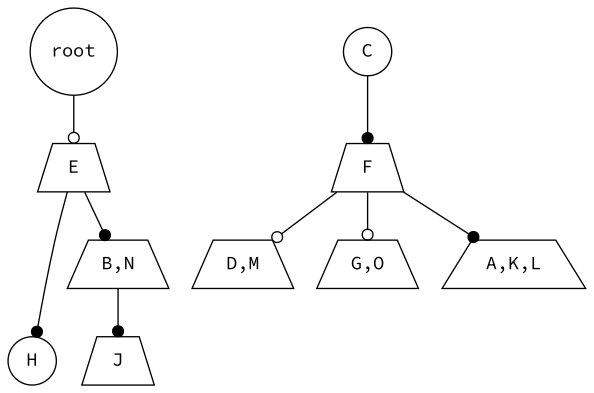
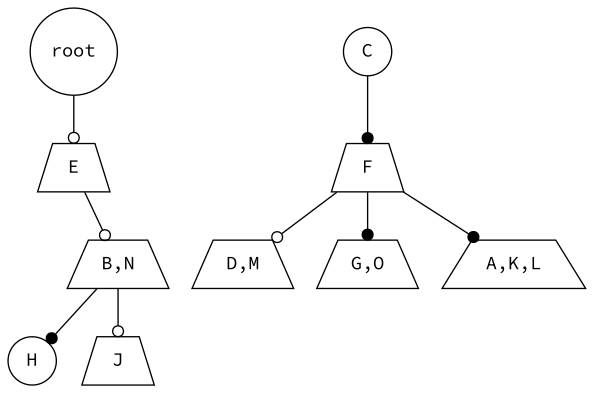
(94, 211) -> (94, 211)
(368, 211) -> (368, 211)
(51, 259) -> (76, 311)
(118, 307) -> (118, 307)
